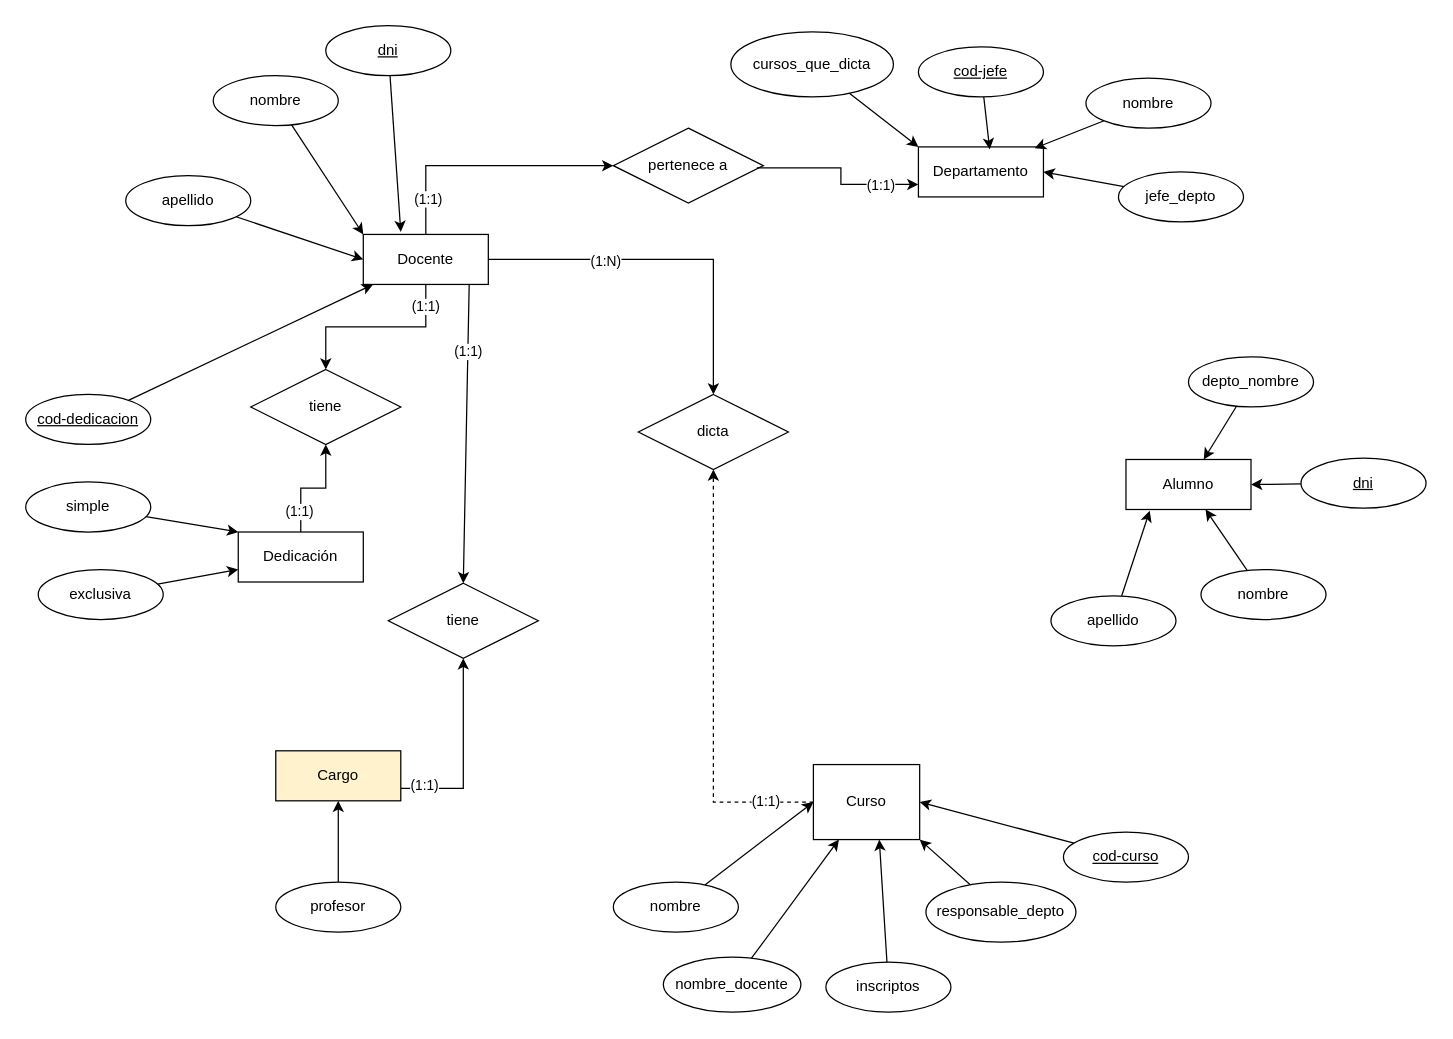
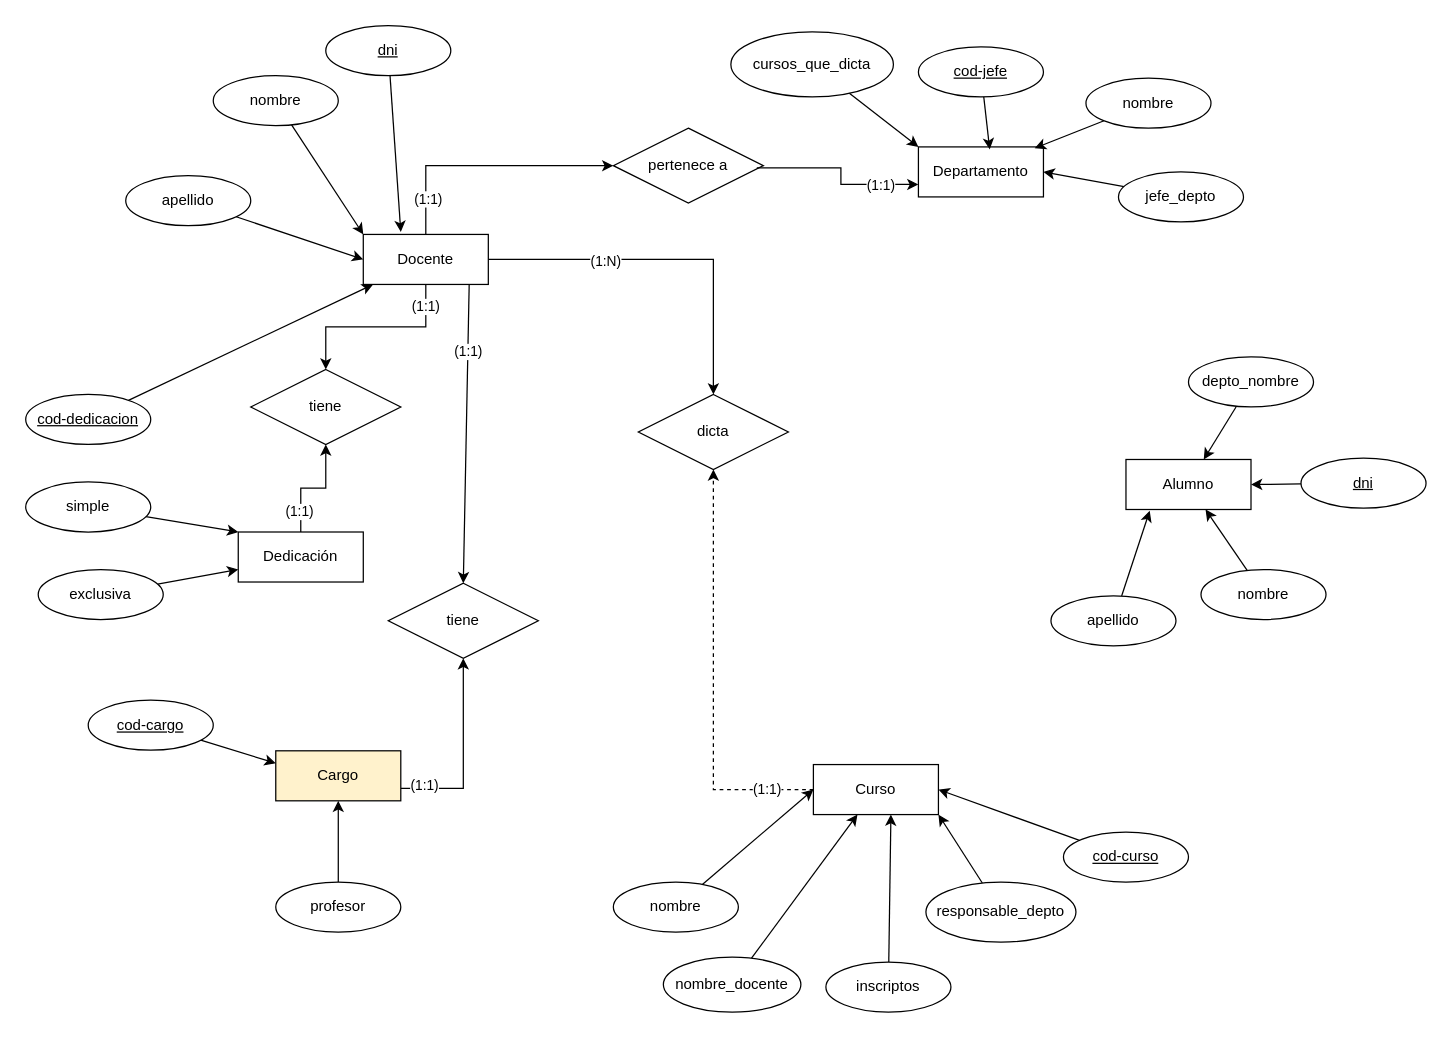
none -> (151, 725)
none -> (234, 750)
(866, 802) -> (876, 789)
